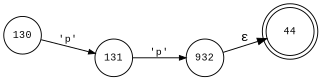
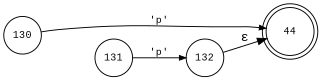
(65, 46) -> (150, 26)
(205, 58) -> (205, 58)
